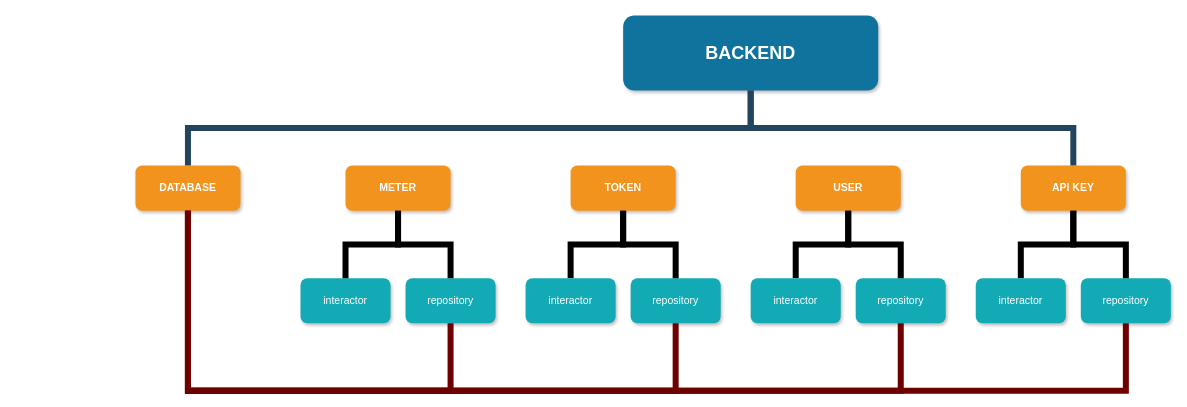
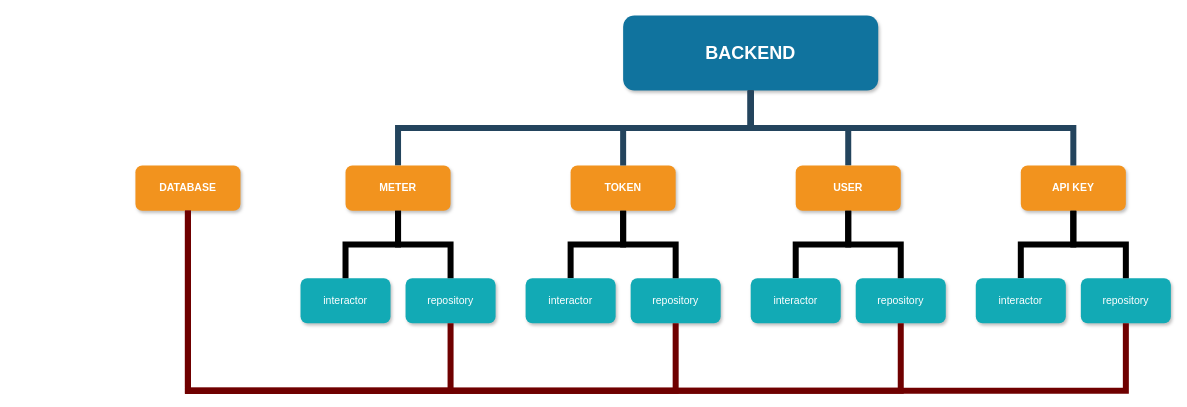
(273, 128) -> (848, 147)
none -> (398, 147)
none -> (623, 147)
